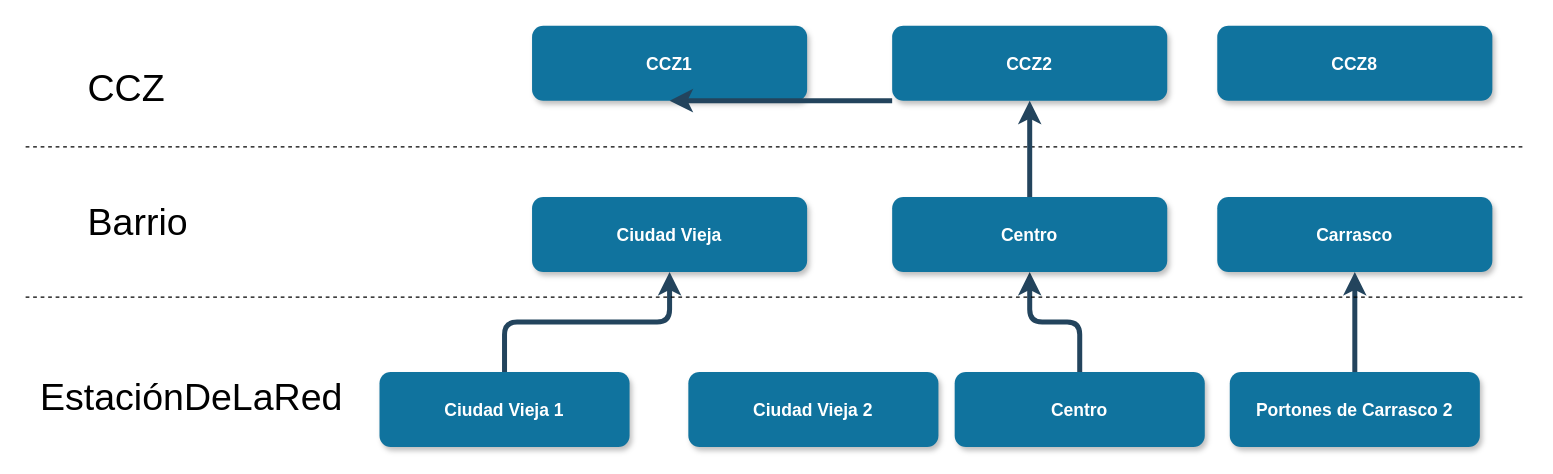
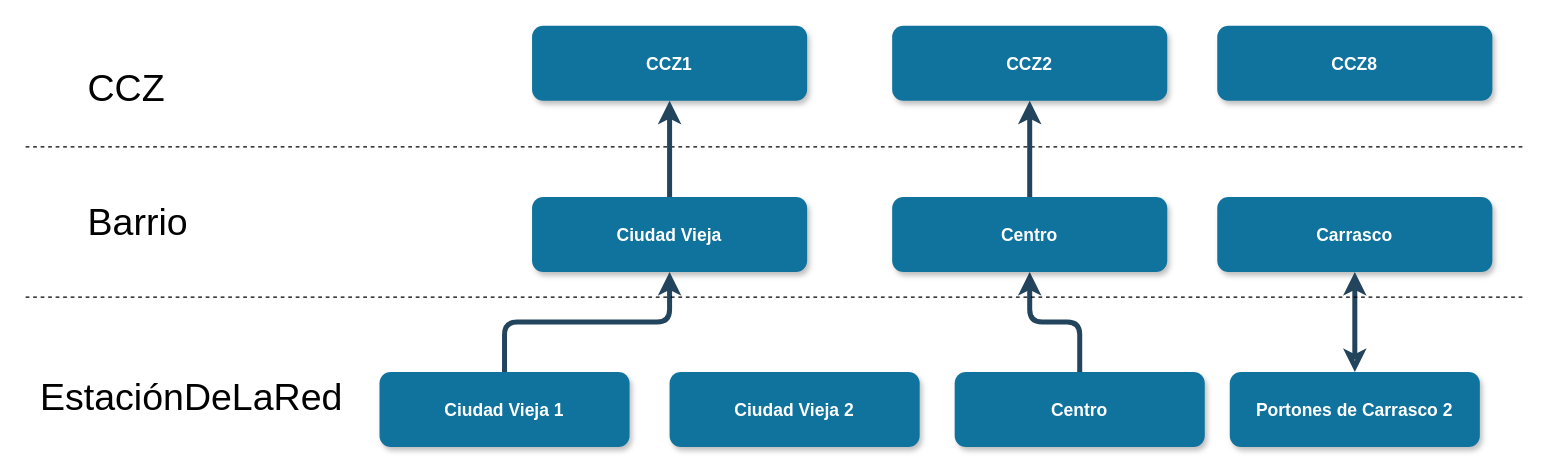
(789, 101) -> (669, 158)
(1354, 369) -> (1354, 354)
(813, 409) -> (794, 409)
